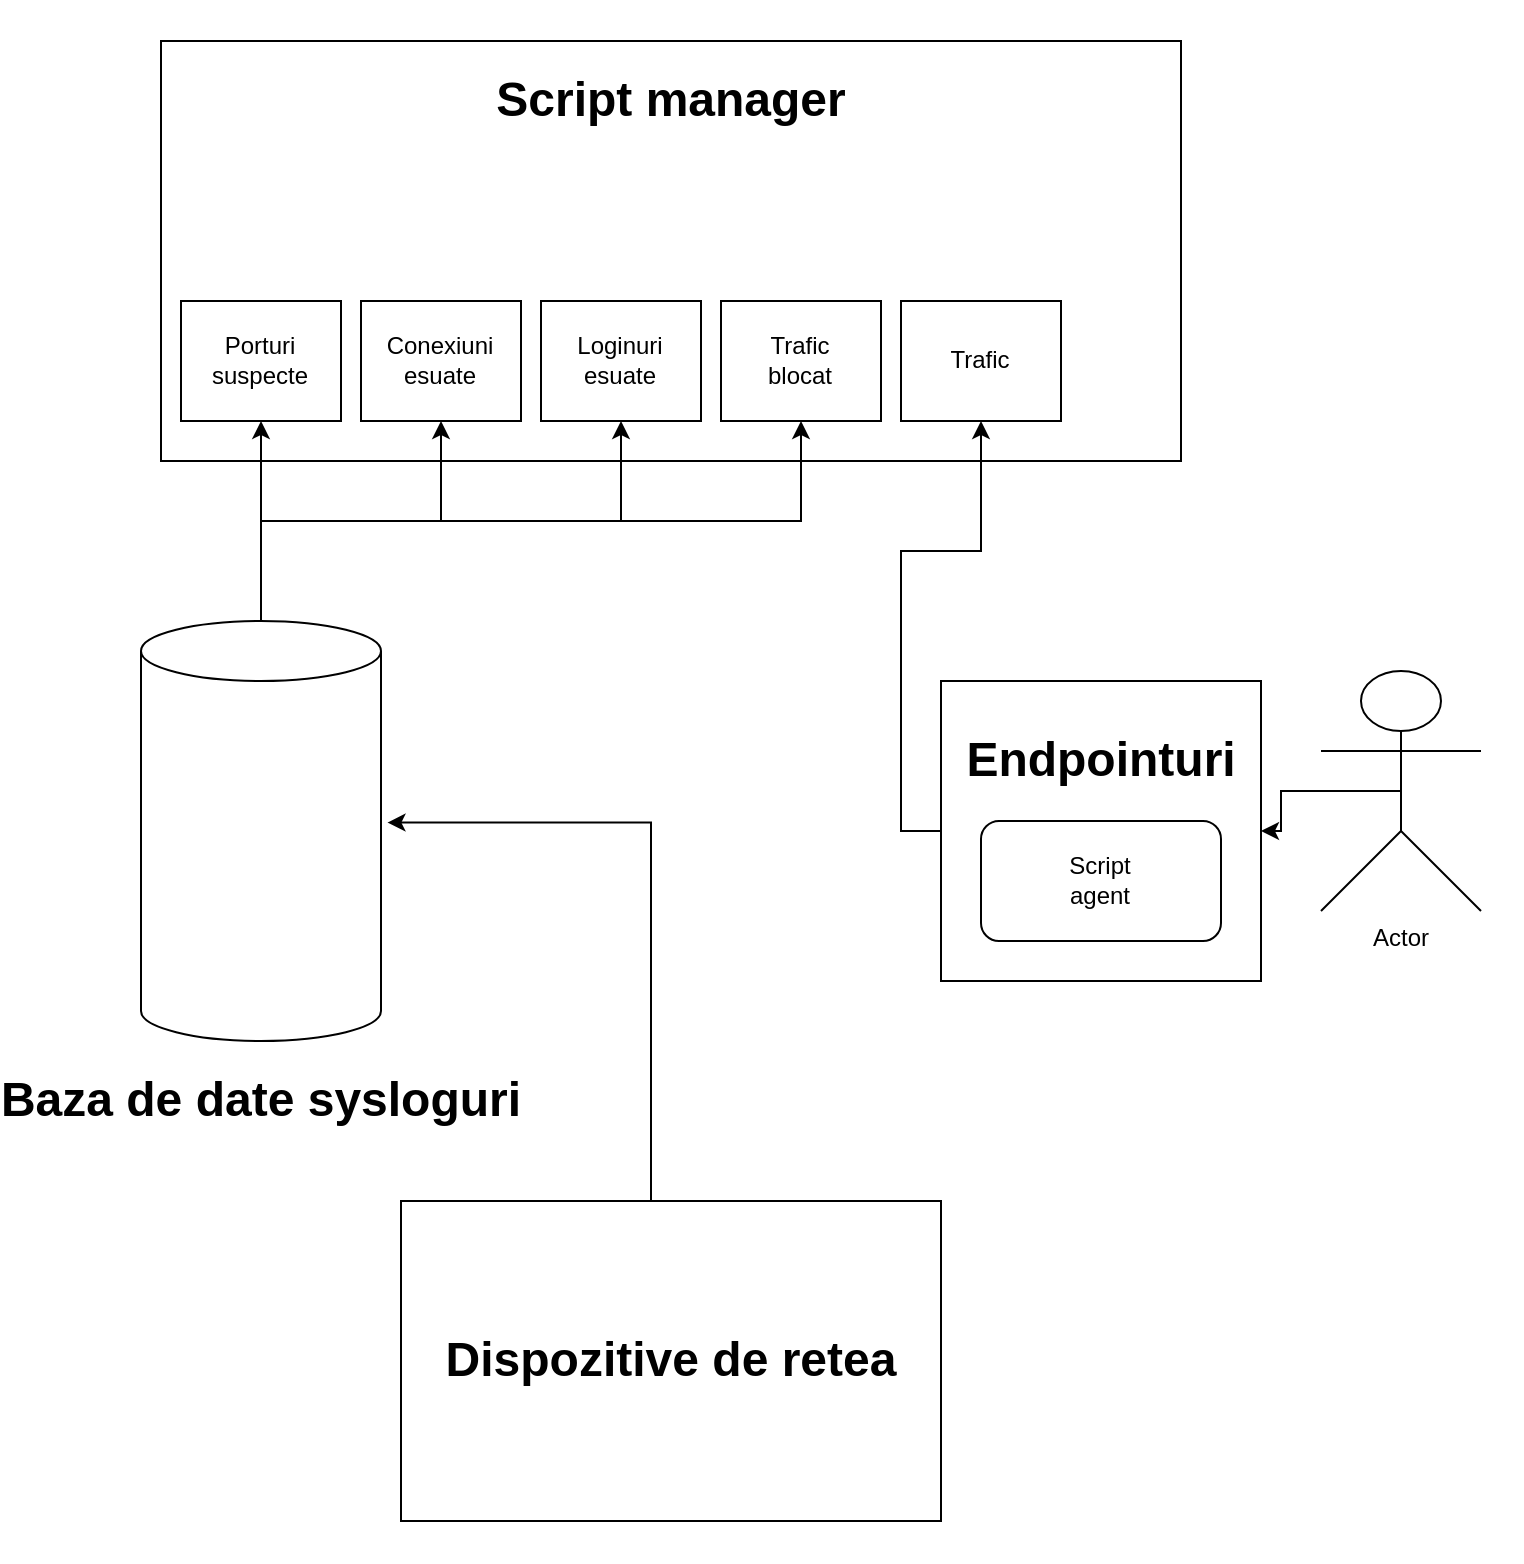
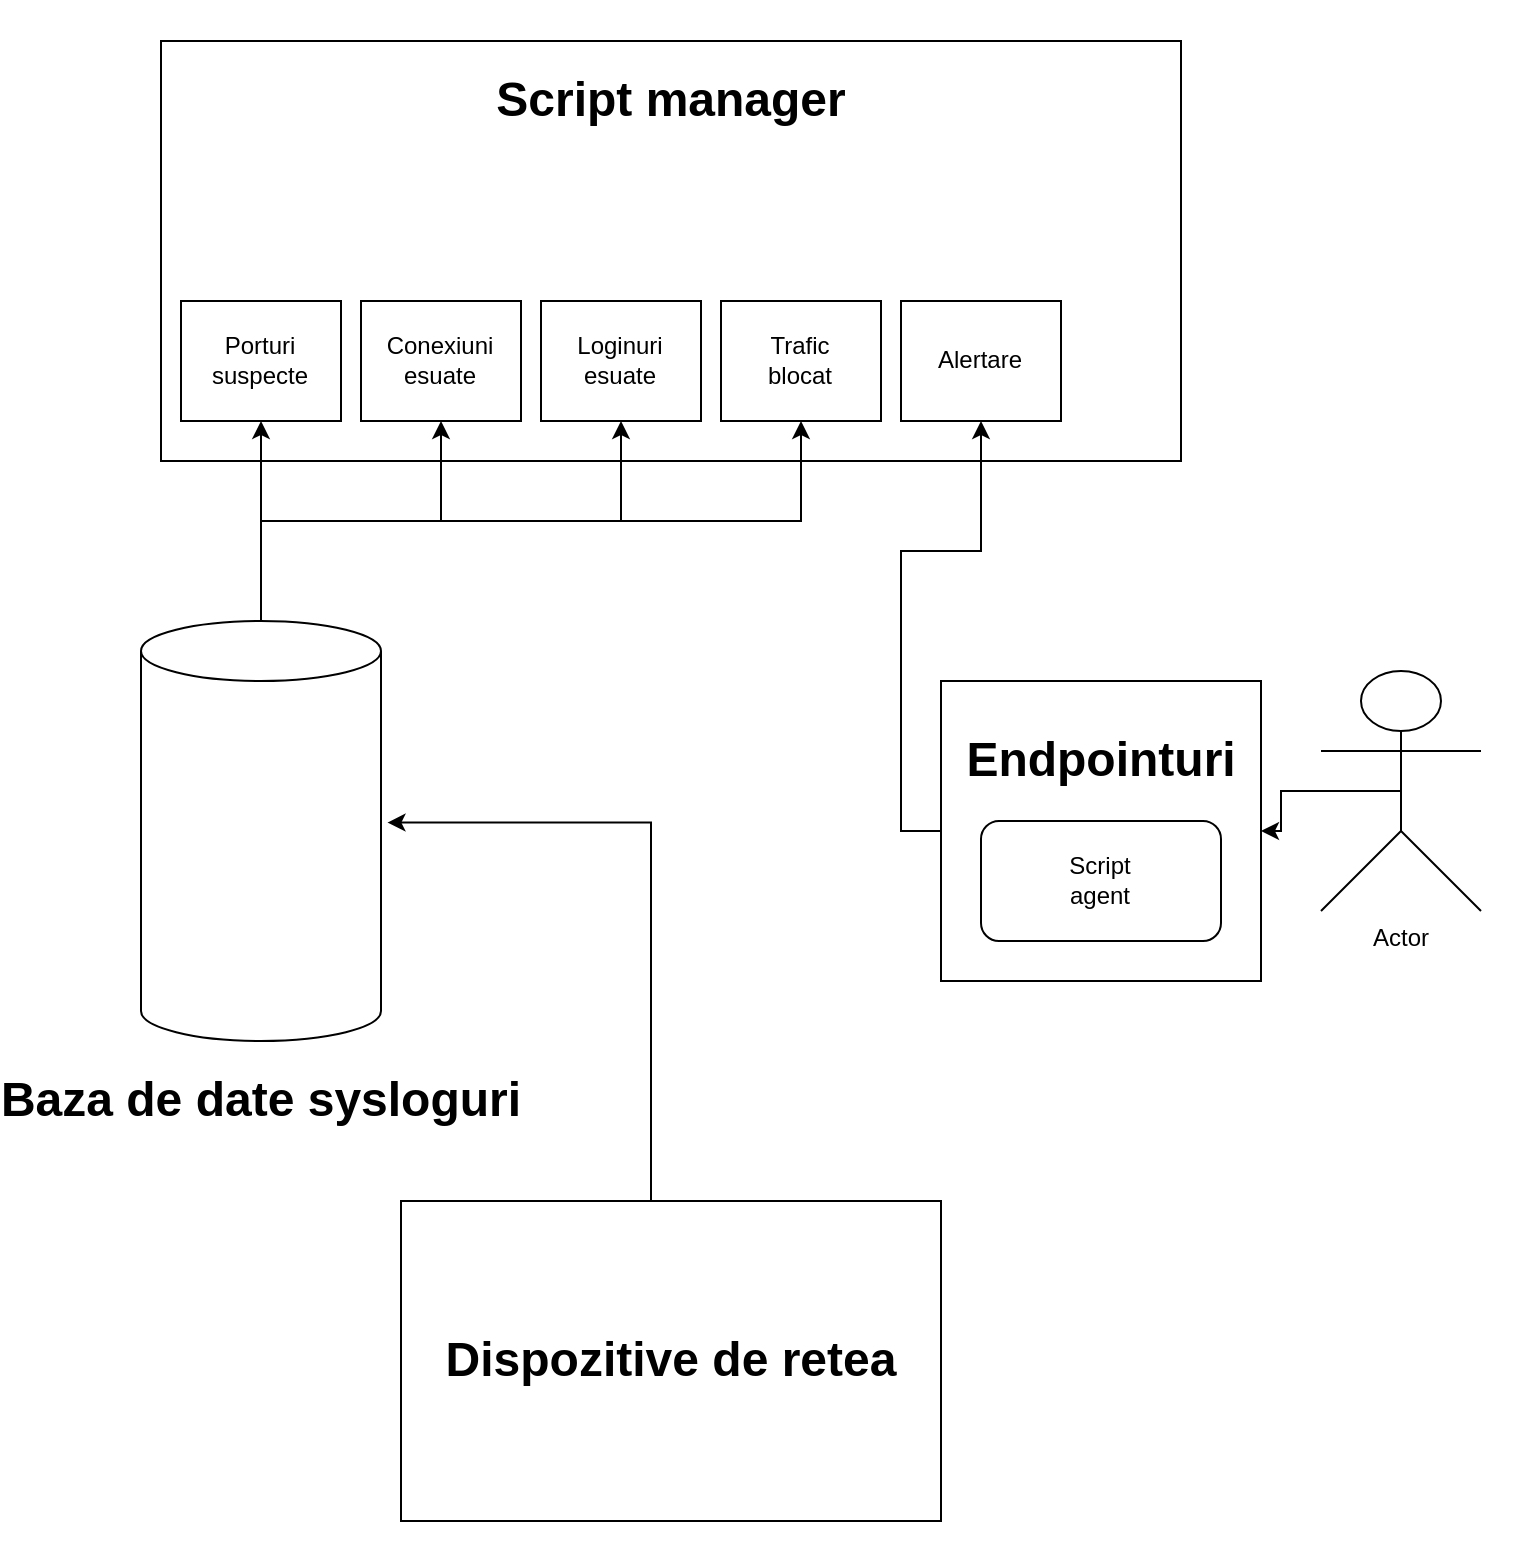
(981, 361) -> (981, 361)
